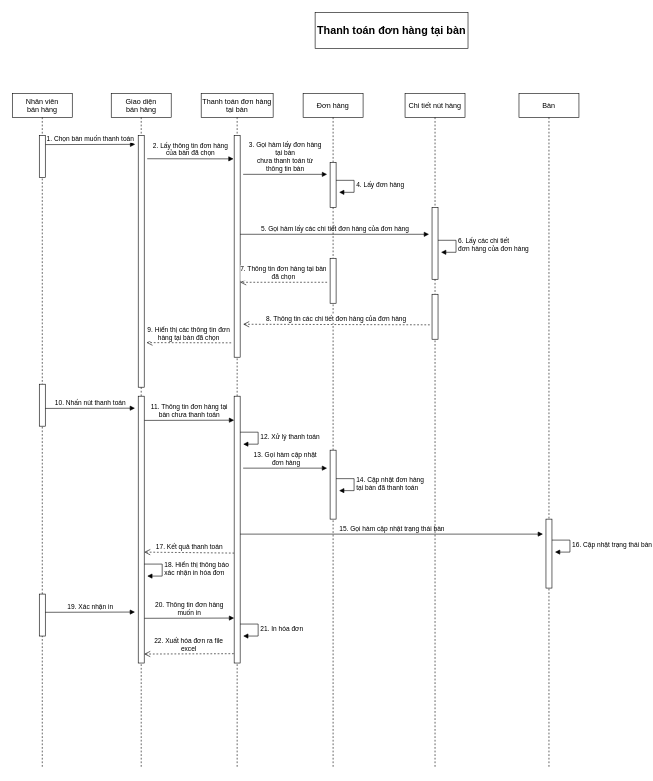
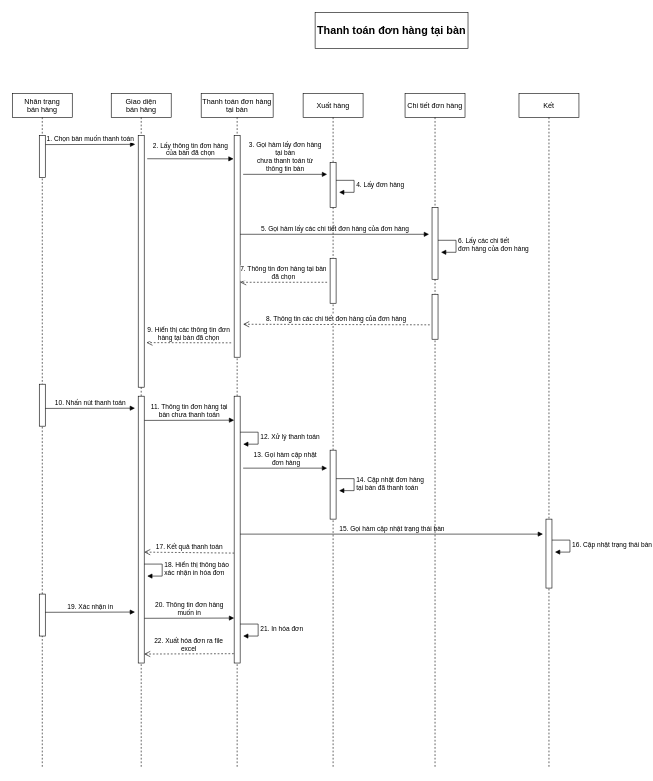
(42, 101) -> (42, 101)
(333, 106) -> (333, 106)
(435, 106) -> (435, 106)
(549, 106) -> (549, 106)
